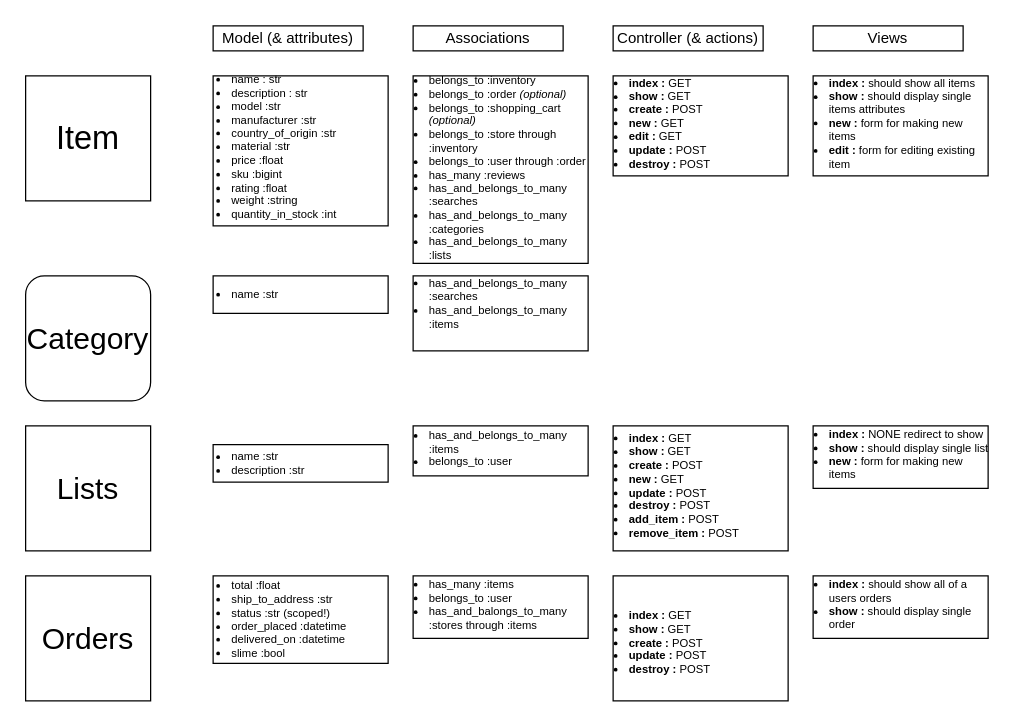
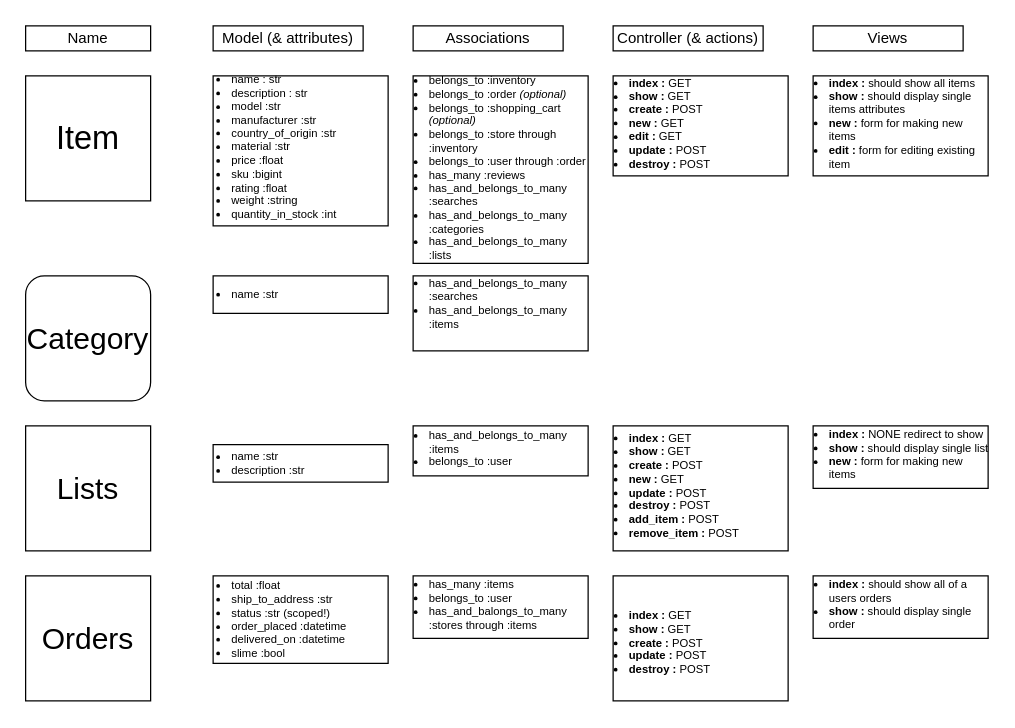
none -> (88, 38)
